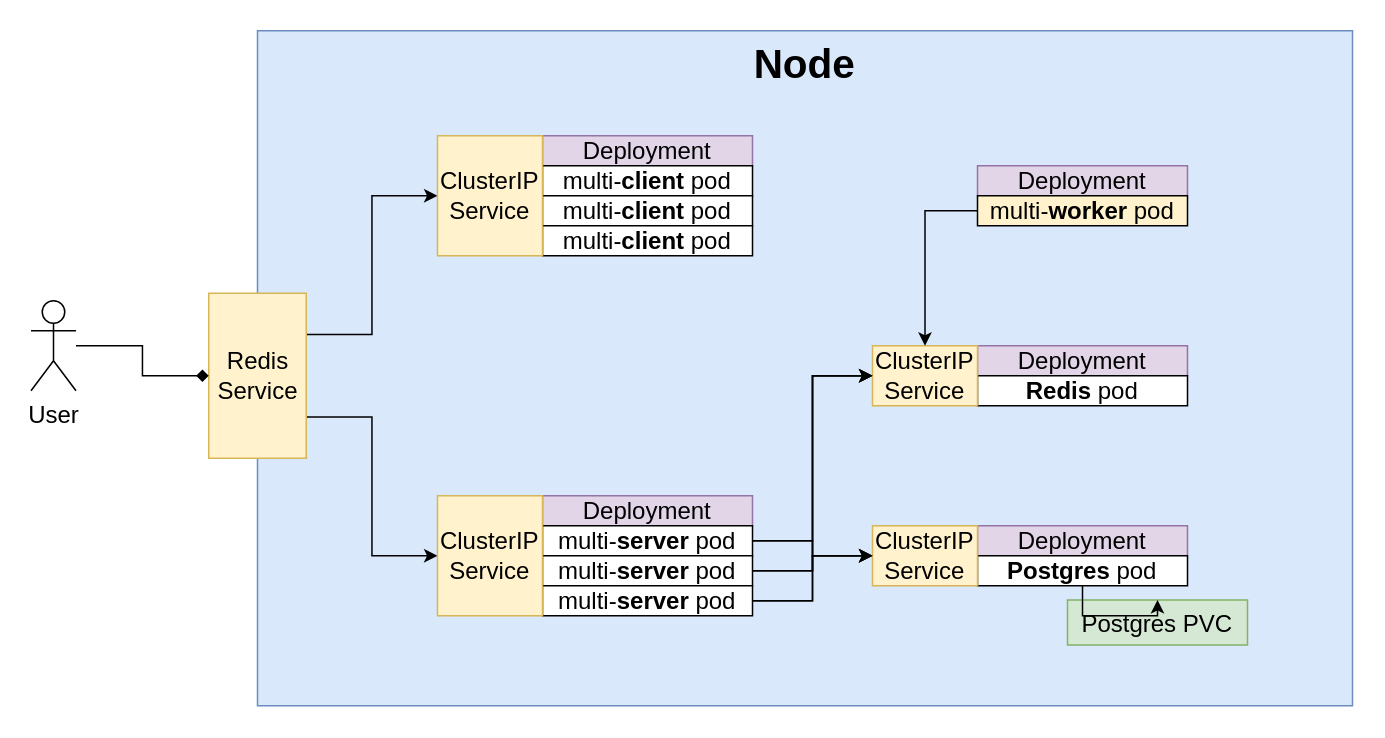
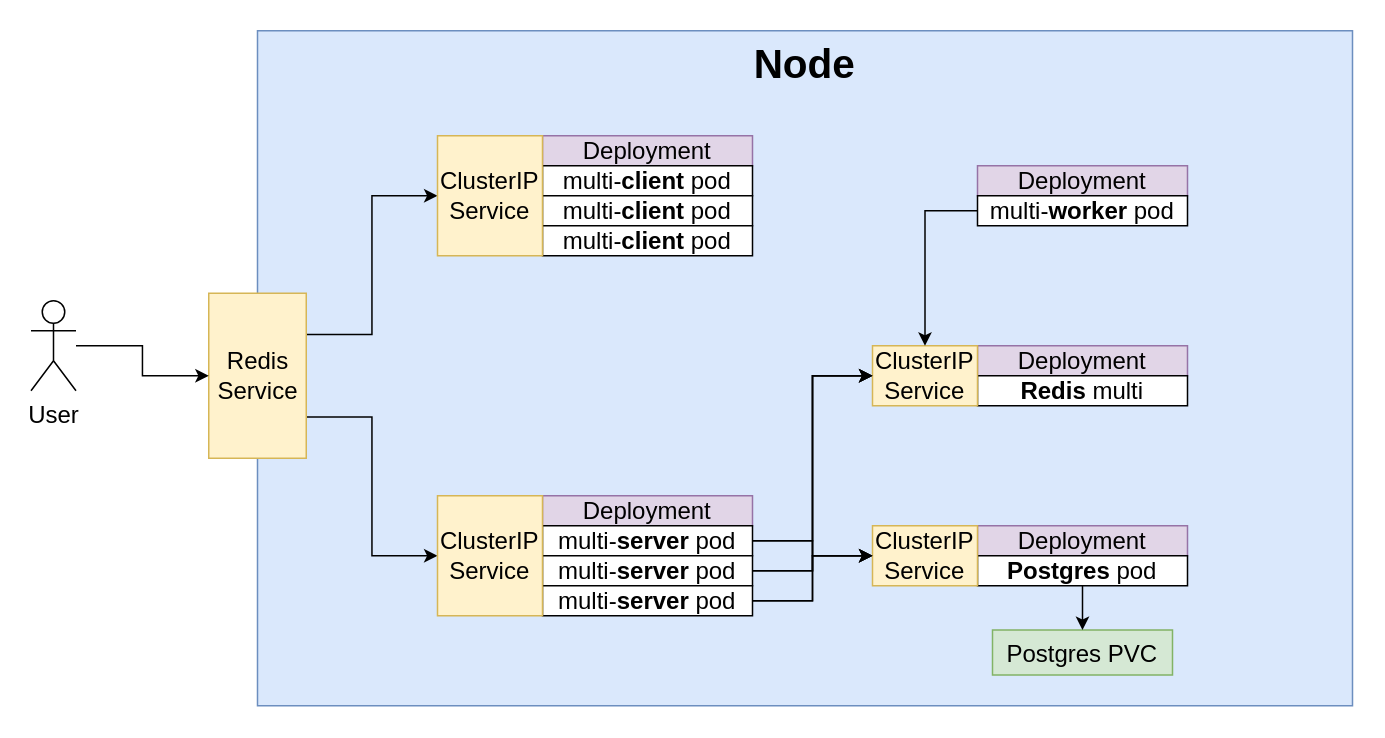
(1082, 211) -> (1082, 211)
(196, 376) -> (197, 376)
(1082, 391) -> (1082, 391)
(1157, 623) -> (1082, 653)
